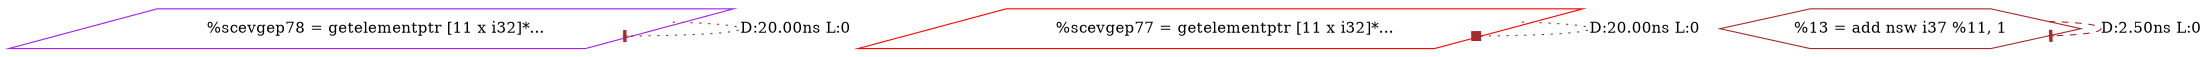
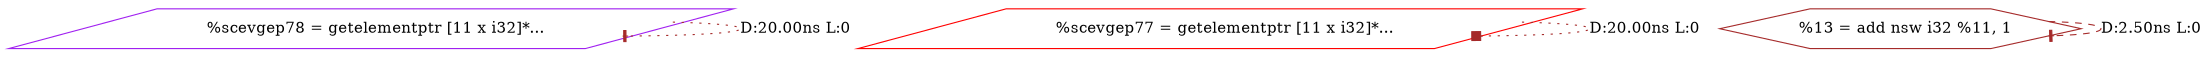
(1900, 29) -> (1900, 29)
